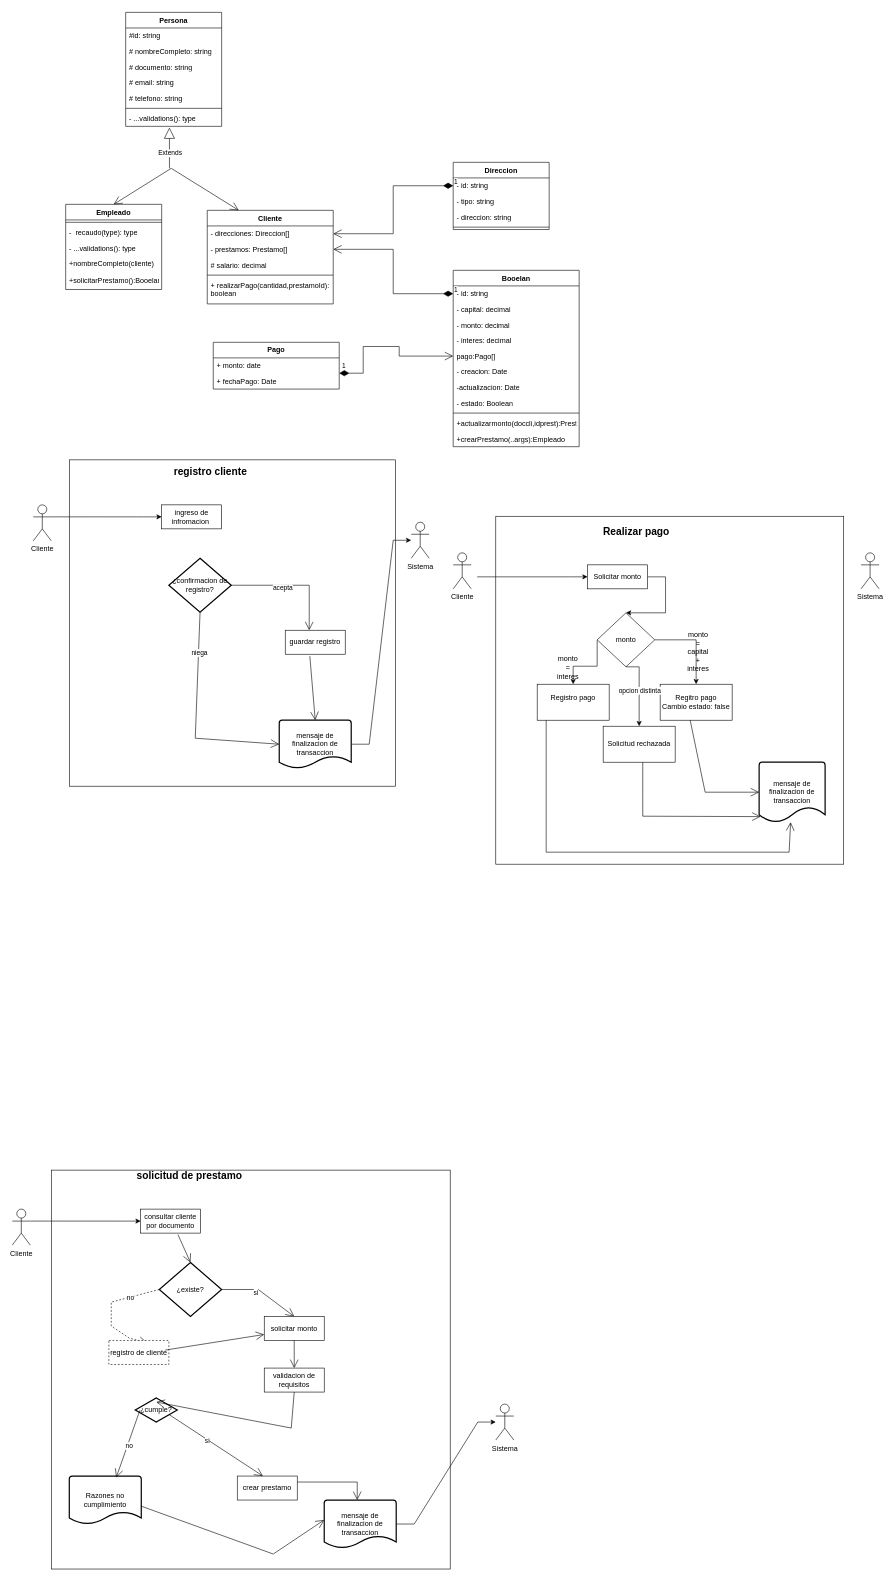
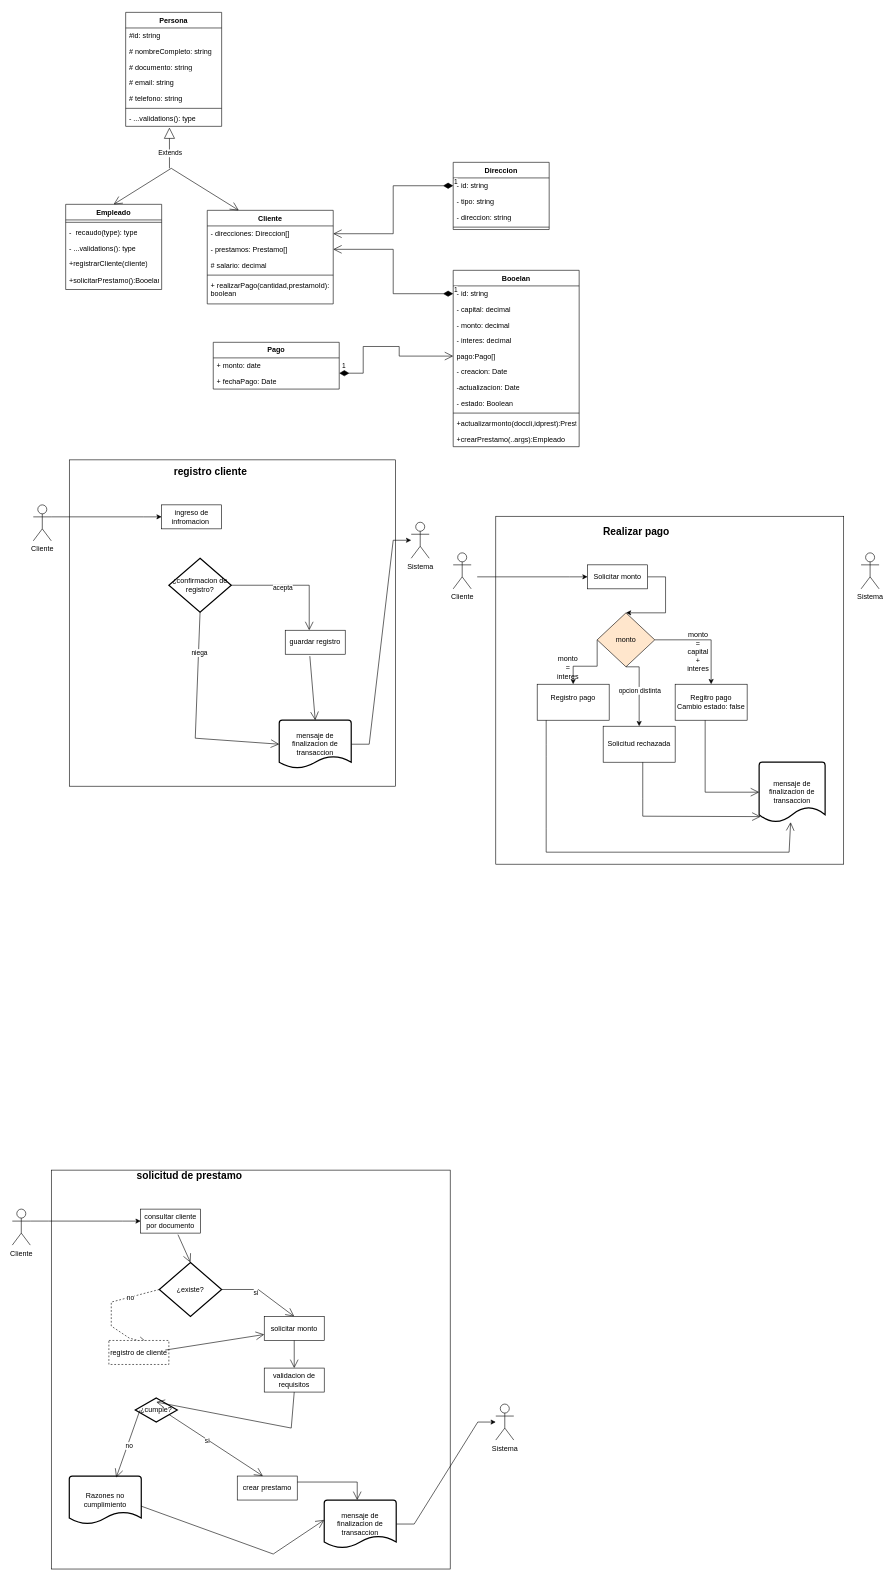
(114, 269) -> (114, 269)
(626, 640) -> (626, 640)
(696, 702) -> (711, 702)
